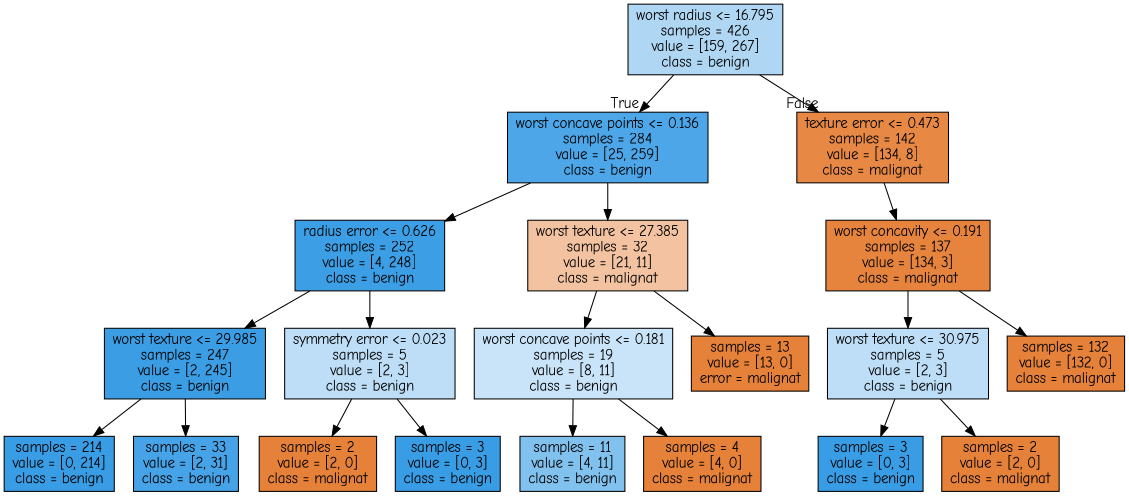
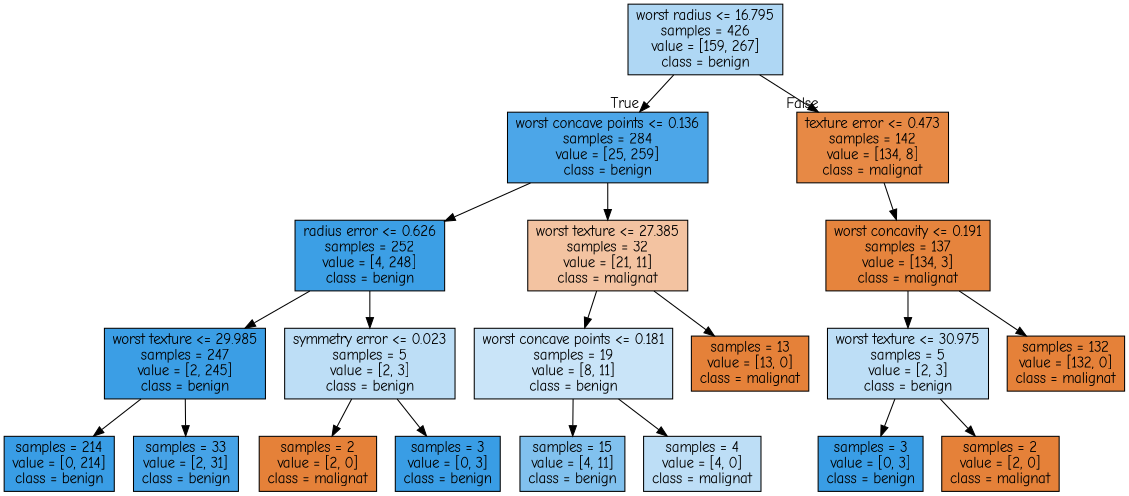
(750, 364) -> (750, 364)
(572, 464) -> (572, 464)
(702, 464) -> (702, 464)
